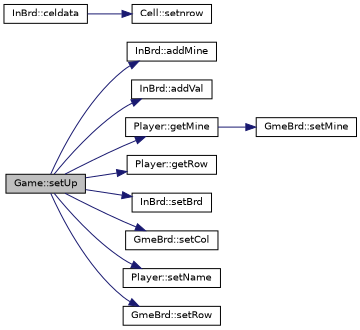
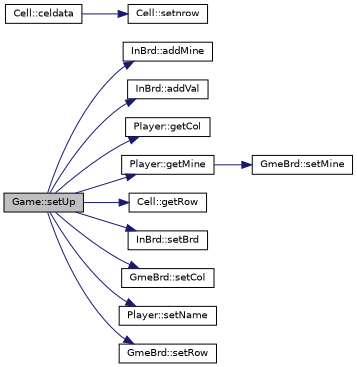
(46, 14) -> (44, 14)
none -> (168, 127)
(172, 165) -> (168, 203)
